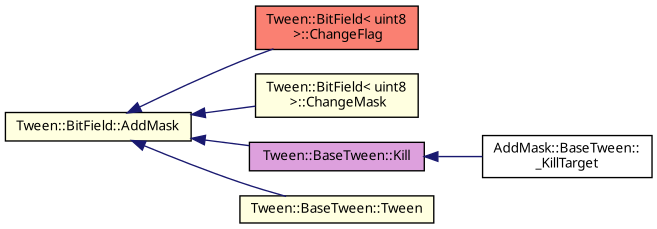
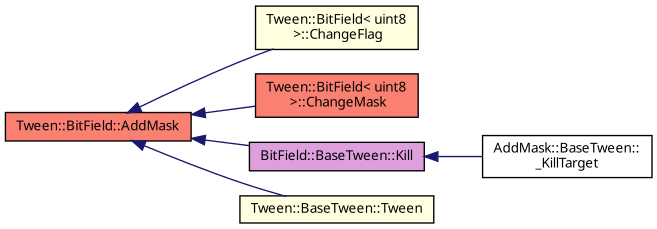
(337, 28) -> (337, 28)
(337, 96) -> (337, 96)
(98, 127) -> (98, 127)
(337, 157) -> (337, 157)
